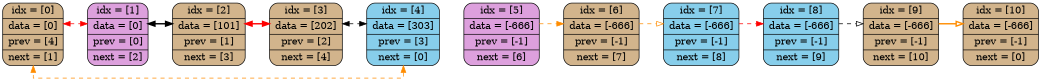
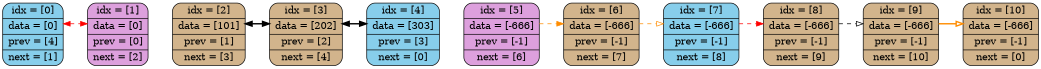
(160, 24) -> none
(257, 24) -> (257, 24)
(354, 24) -> (354, 24)
(33, 34) -> (33, 34)
(801, 34) -> (801, 34)
(218, 78) -> none
